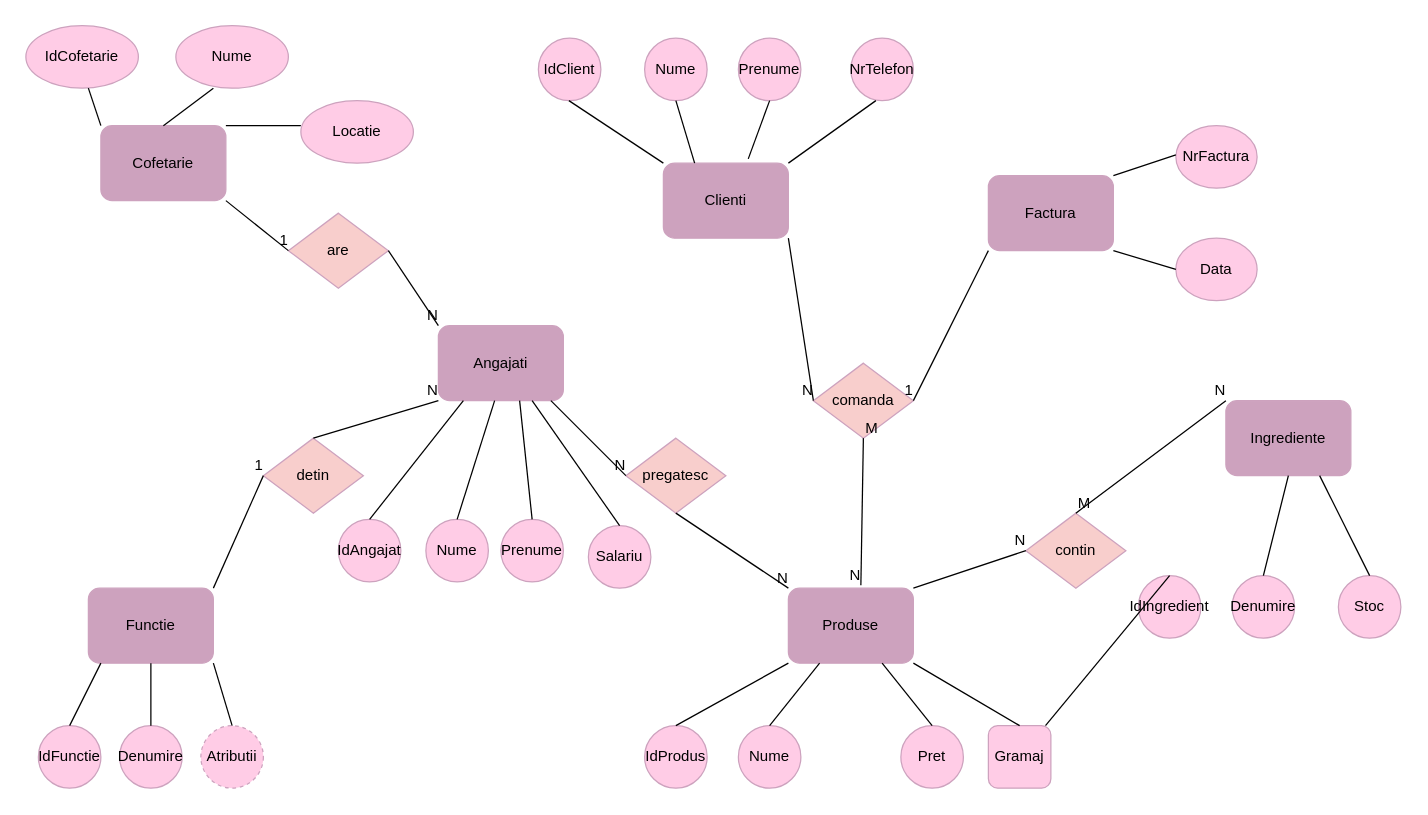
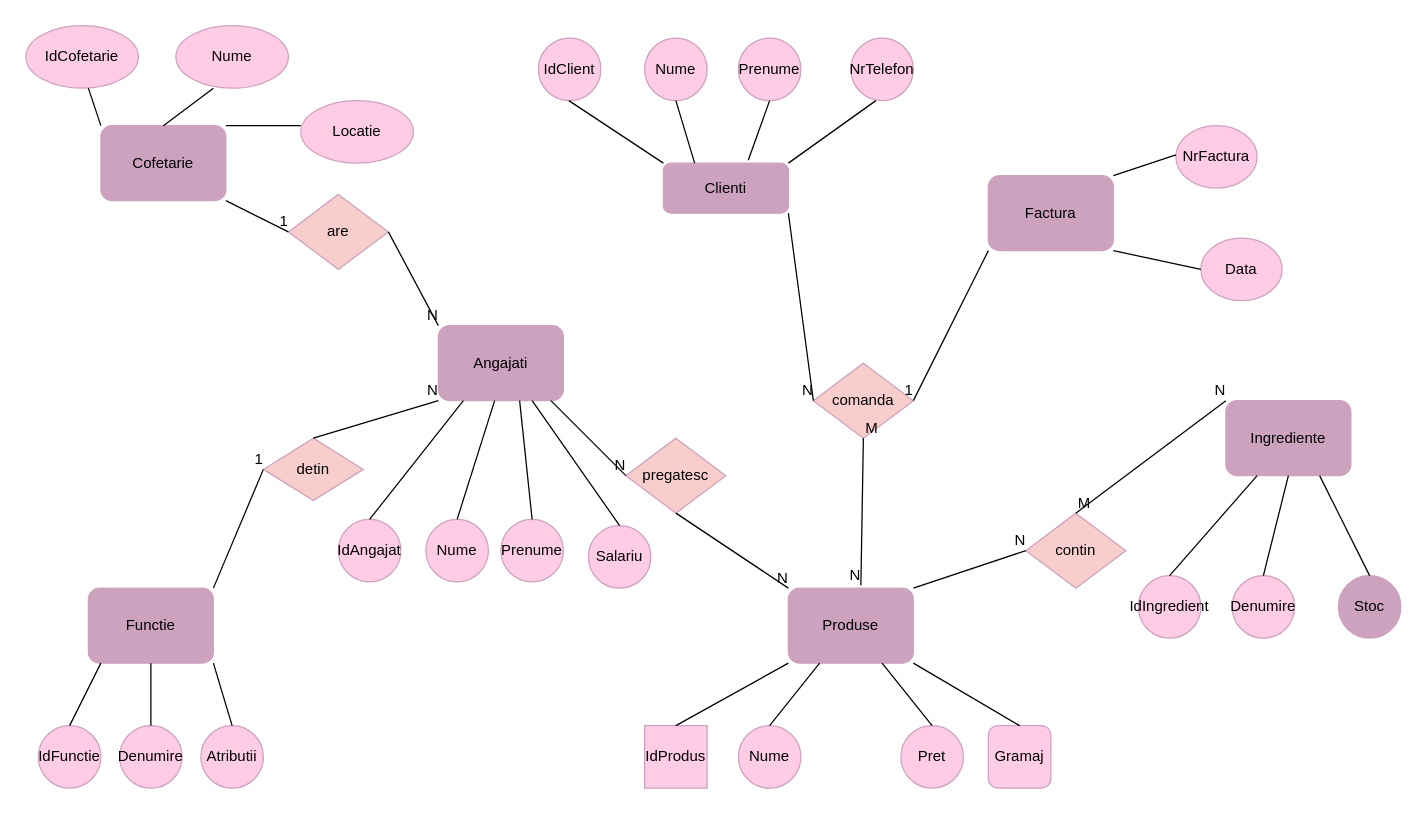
(726, 201) -> (726, 188)
(338, 251) -> (338, 232)
(1216, 269) -> (1241, 269)
(313, 476) -> (313, 469)
(1369, 607) -> (1369, 607)
(1107, 651) -> (1213, 526)
(232, 757) -> (232, 757)
(676, 757) -> (676, 757)
